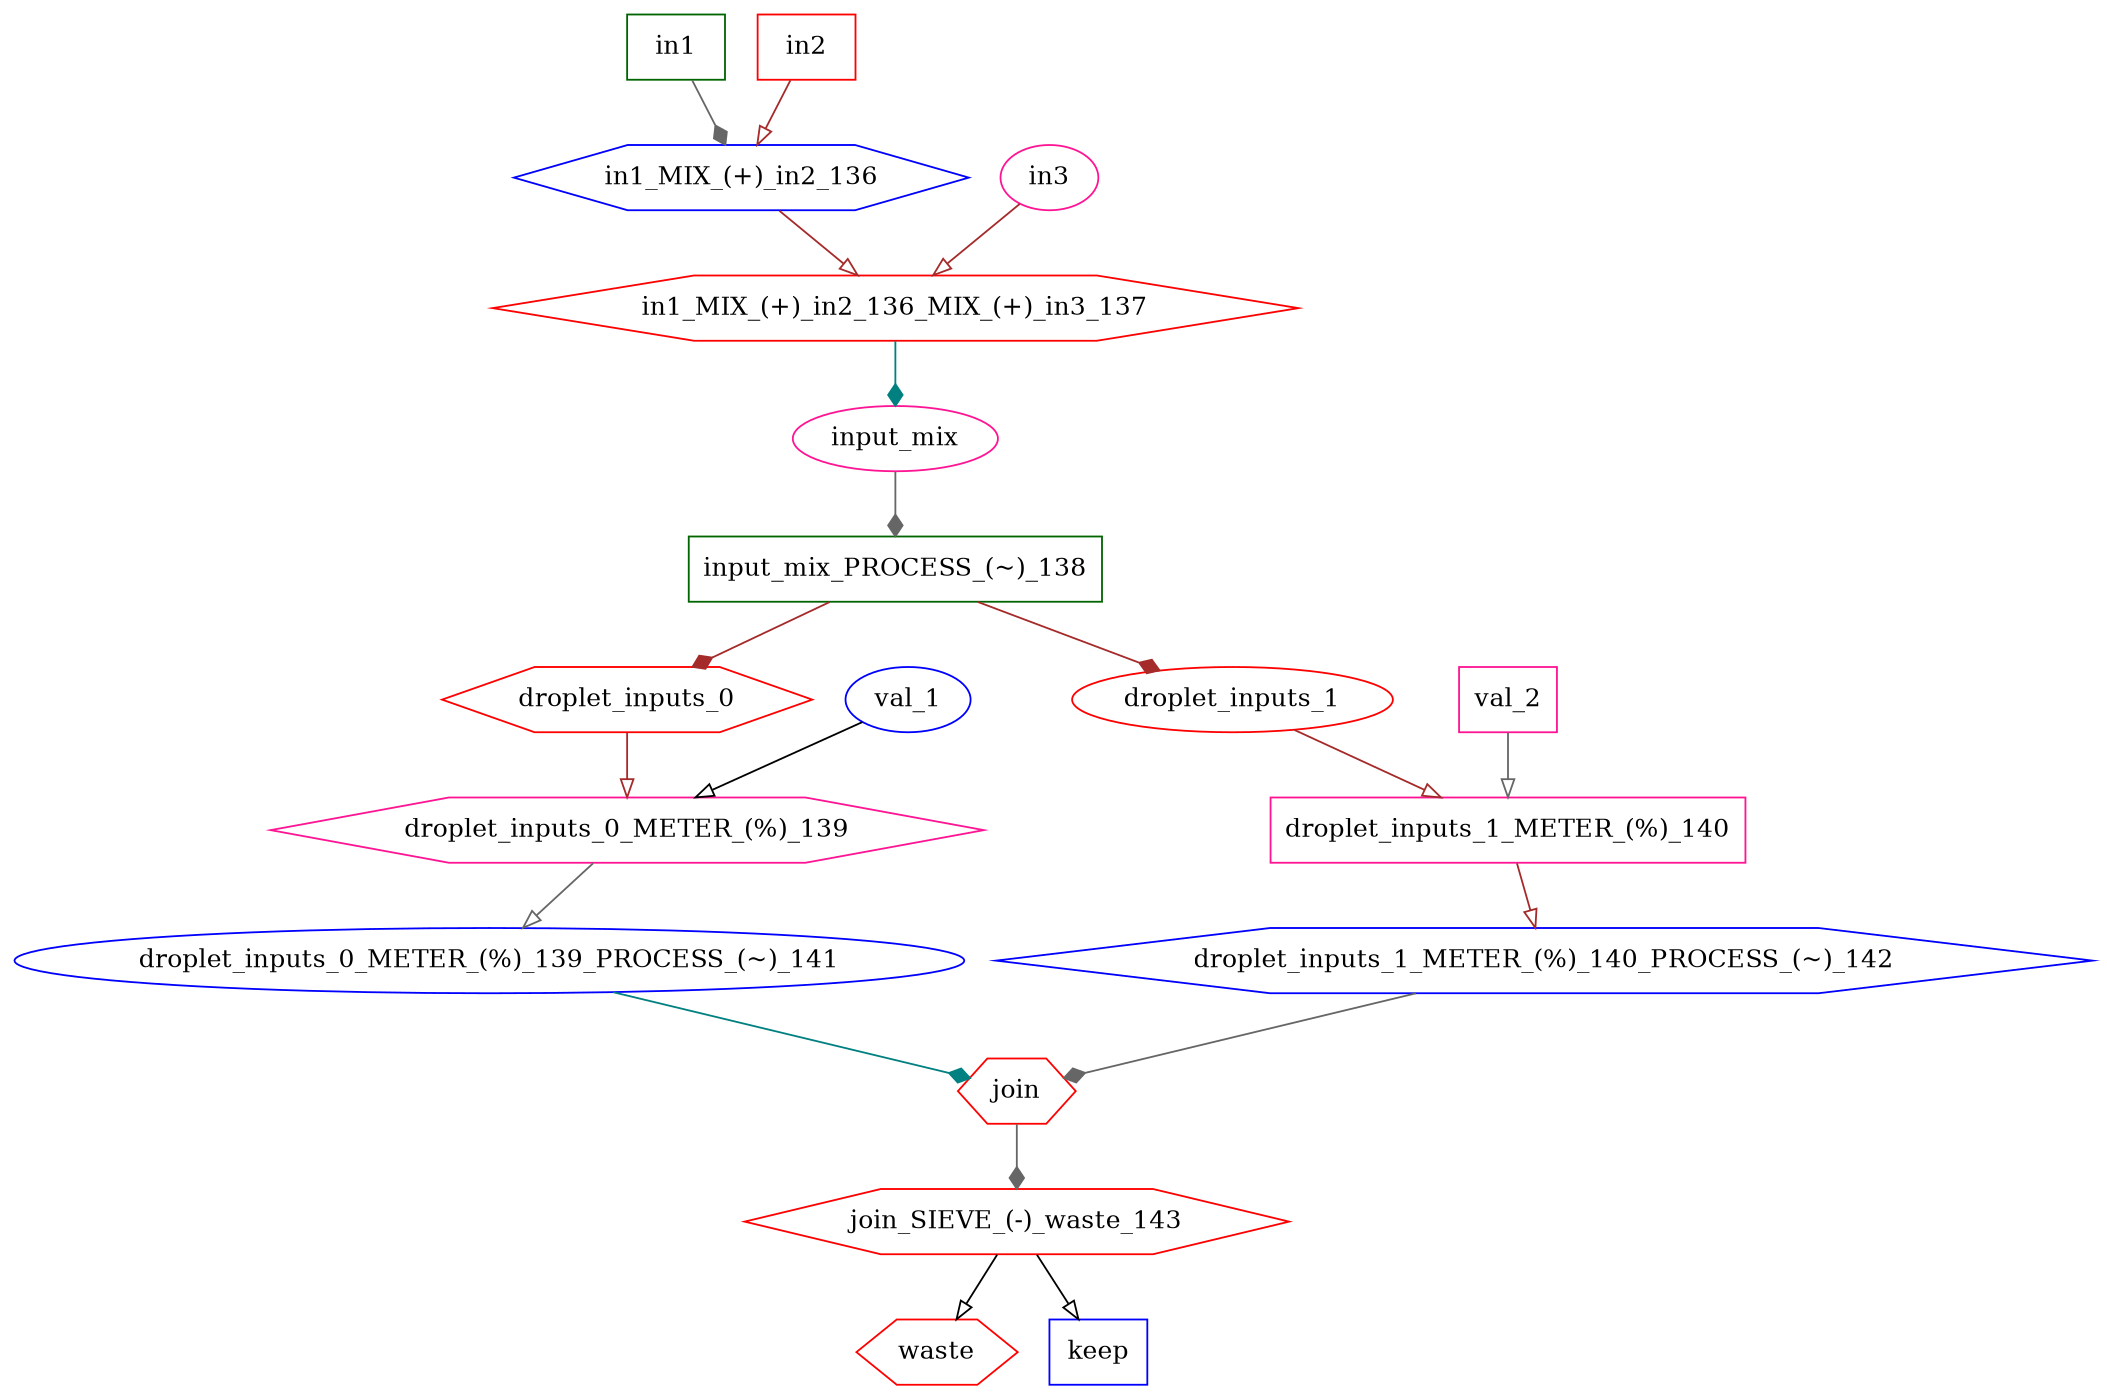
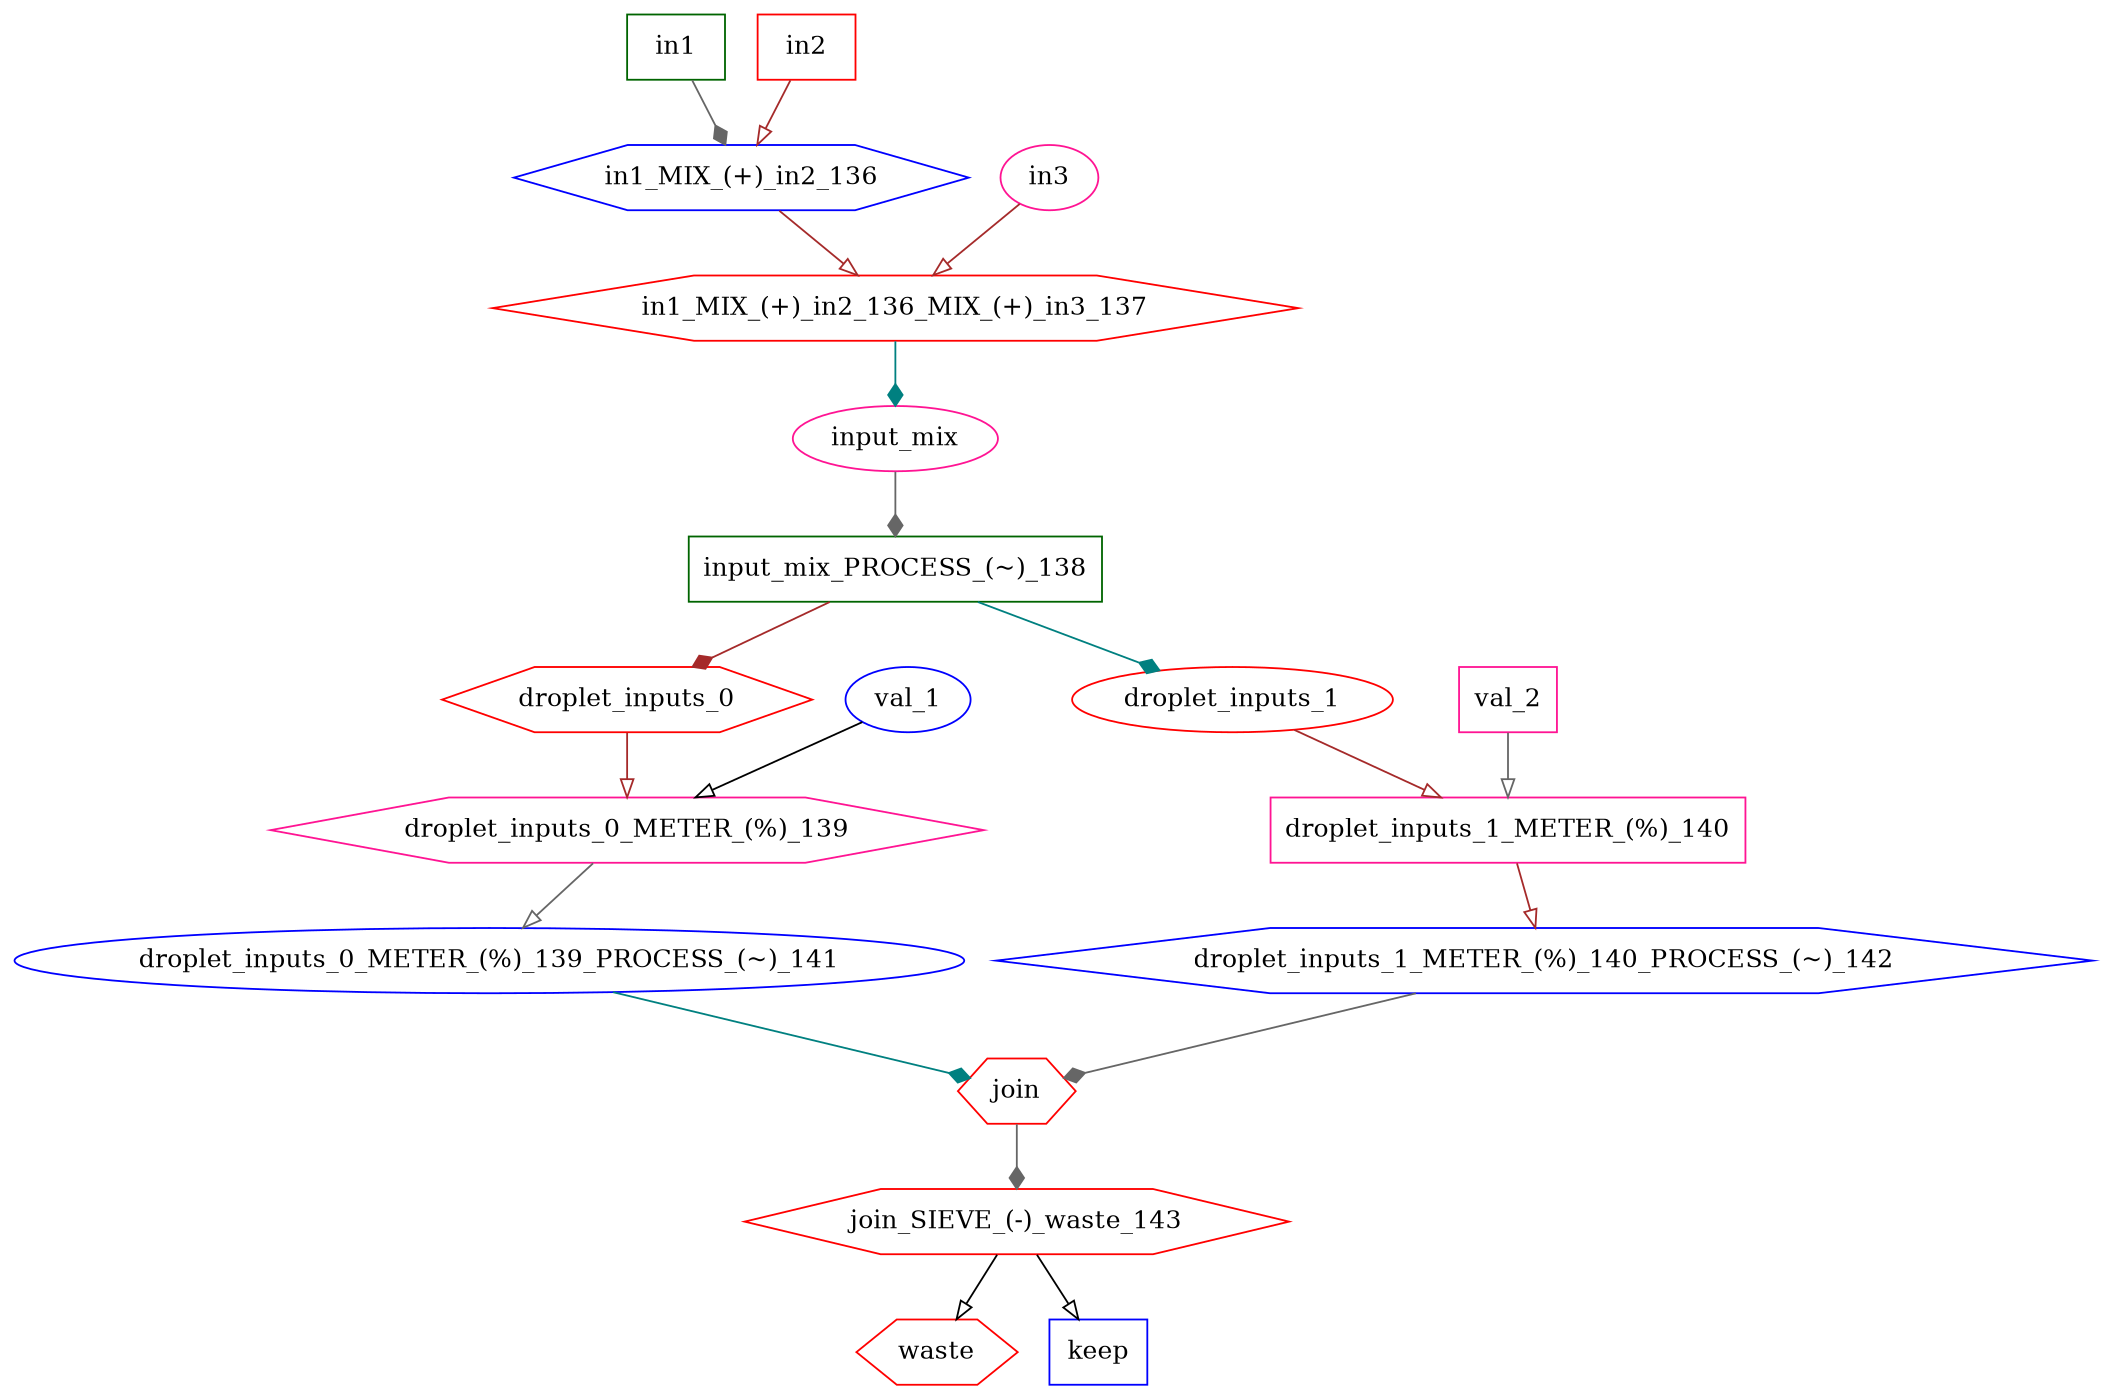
(1058, 632) -> (1058, 632)
